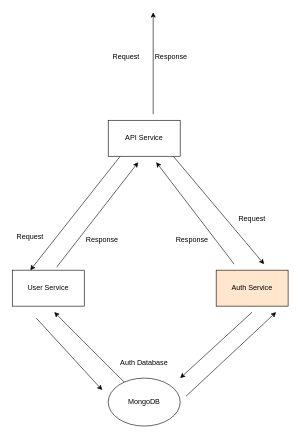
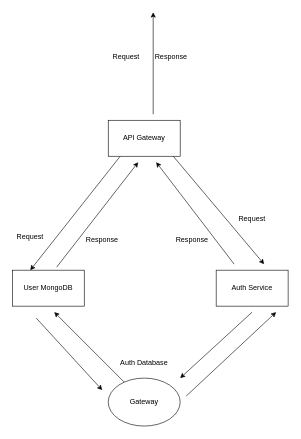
(144, 138) -> (144, 138)
(48, 288) -> (48, 288)
(252, 288) -> (252, 288)
(144, 402) -> (144, 402)
